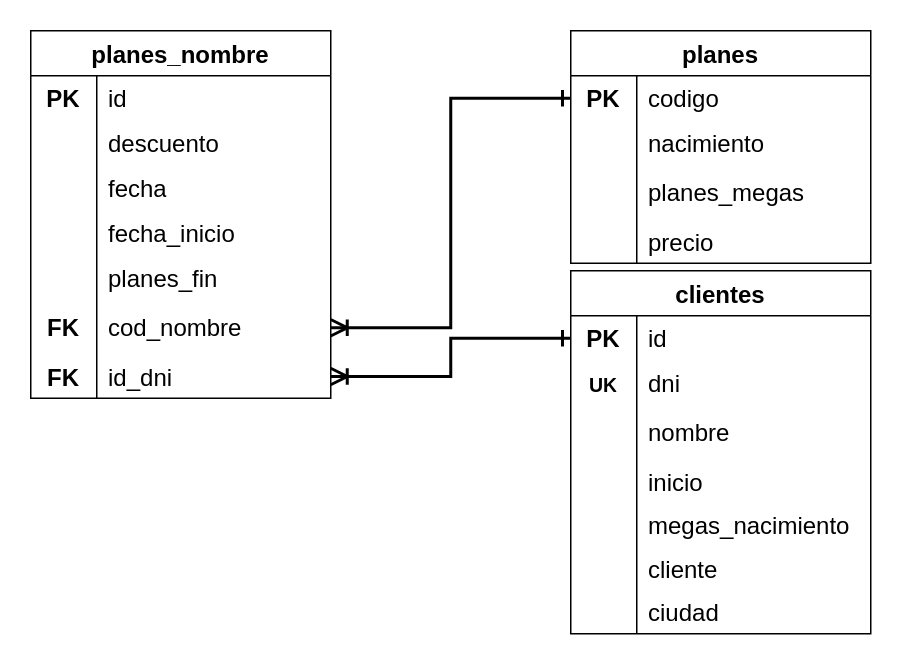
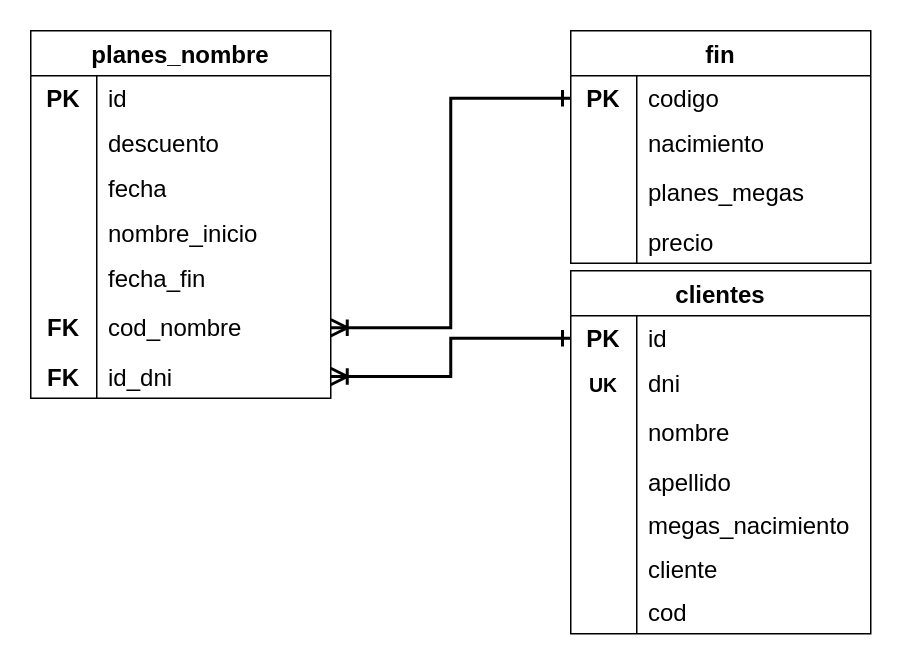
(720, 55) -> (720, 55)
(180, 233) -> (187, 233)
(170, 278) -> (166, 278)
(680, 482) -> (693, 482)
(686, 613) -> (669, 613)
